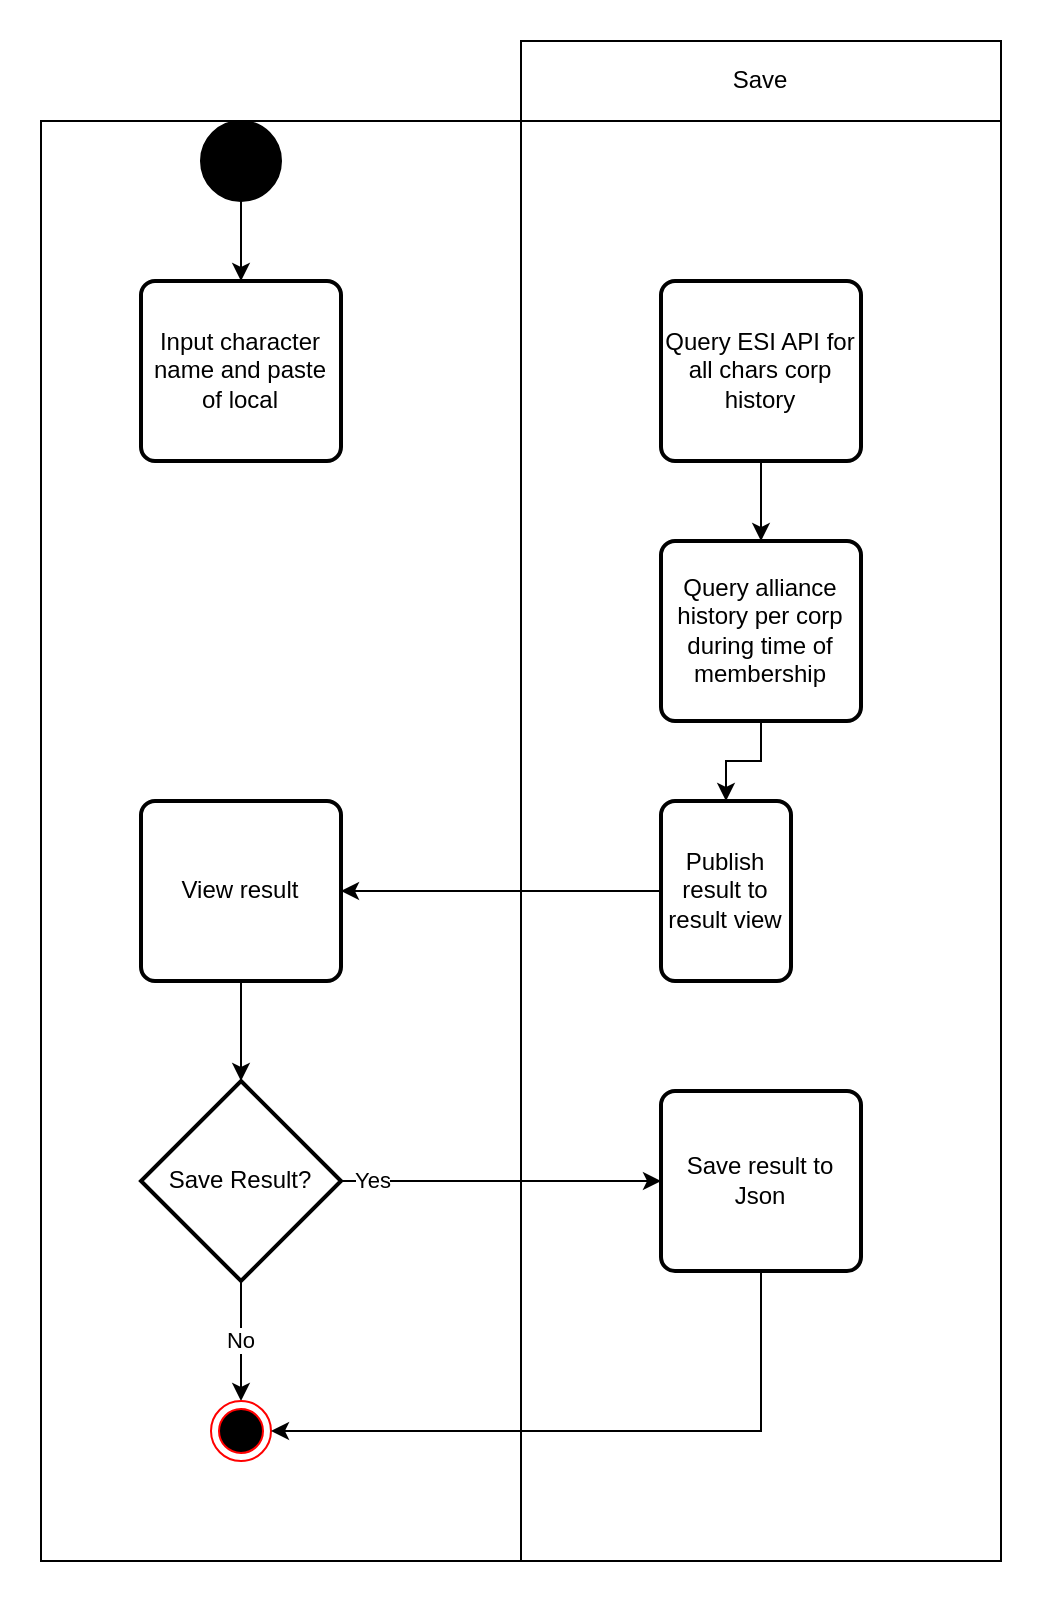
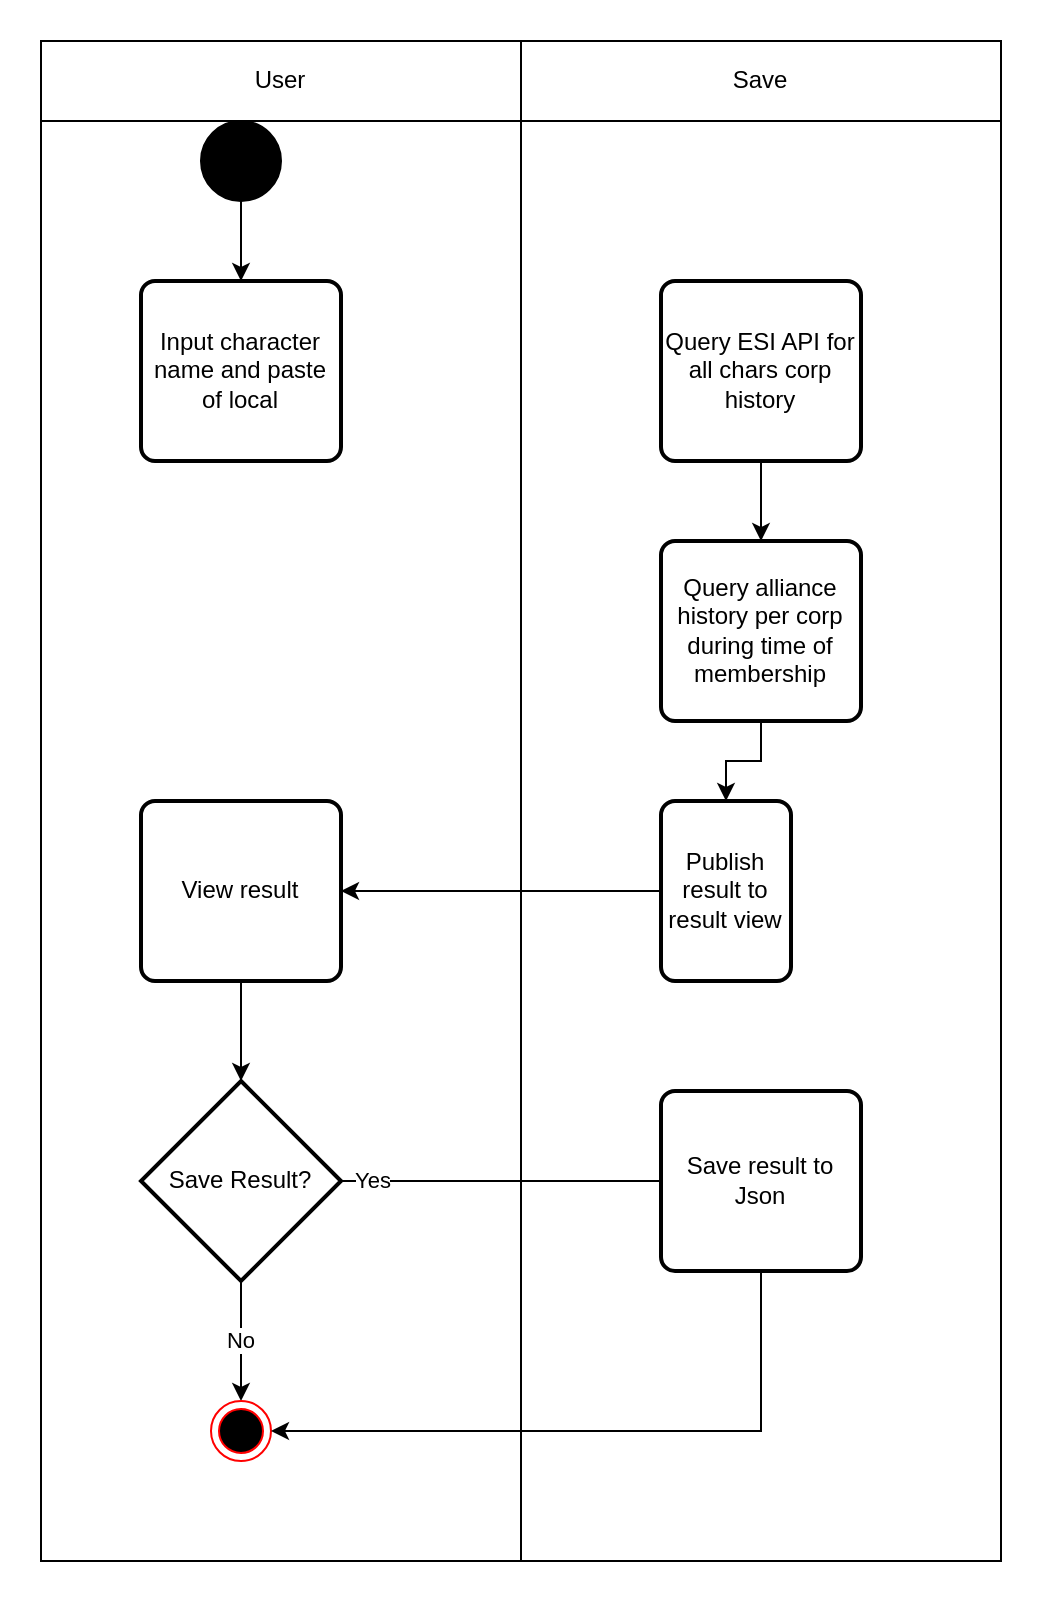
none -> (281, 81)
(646, 1181) -> (651, 1181)
